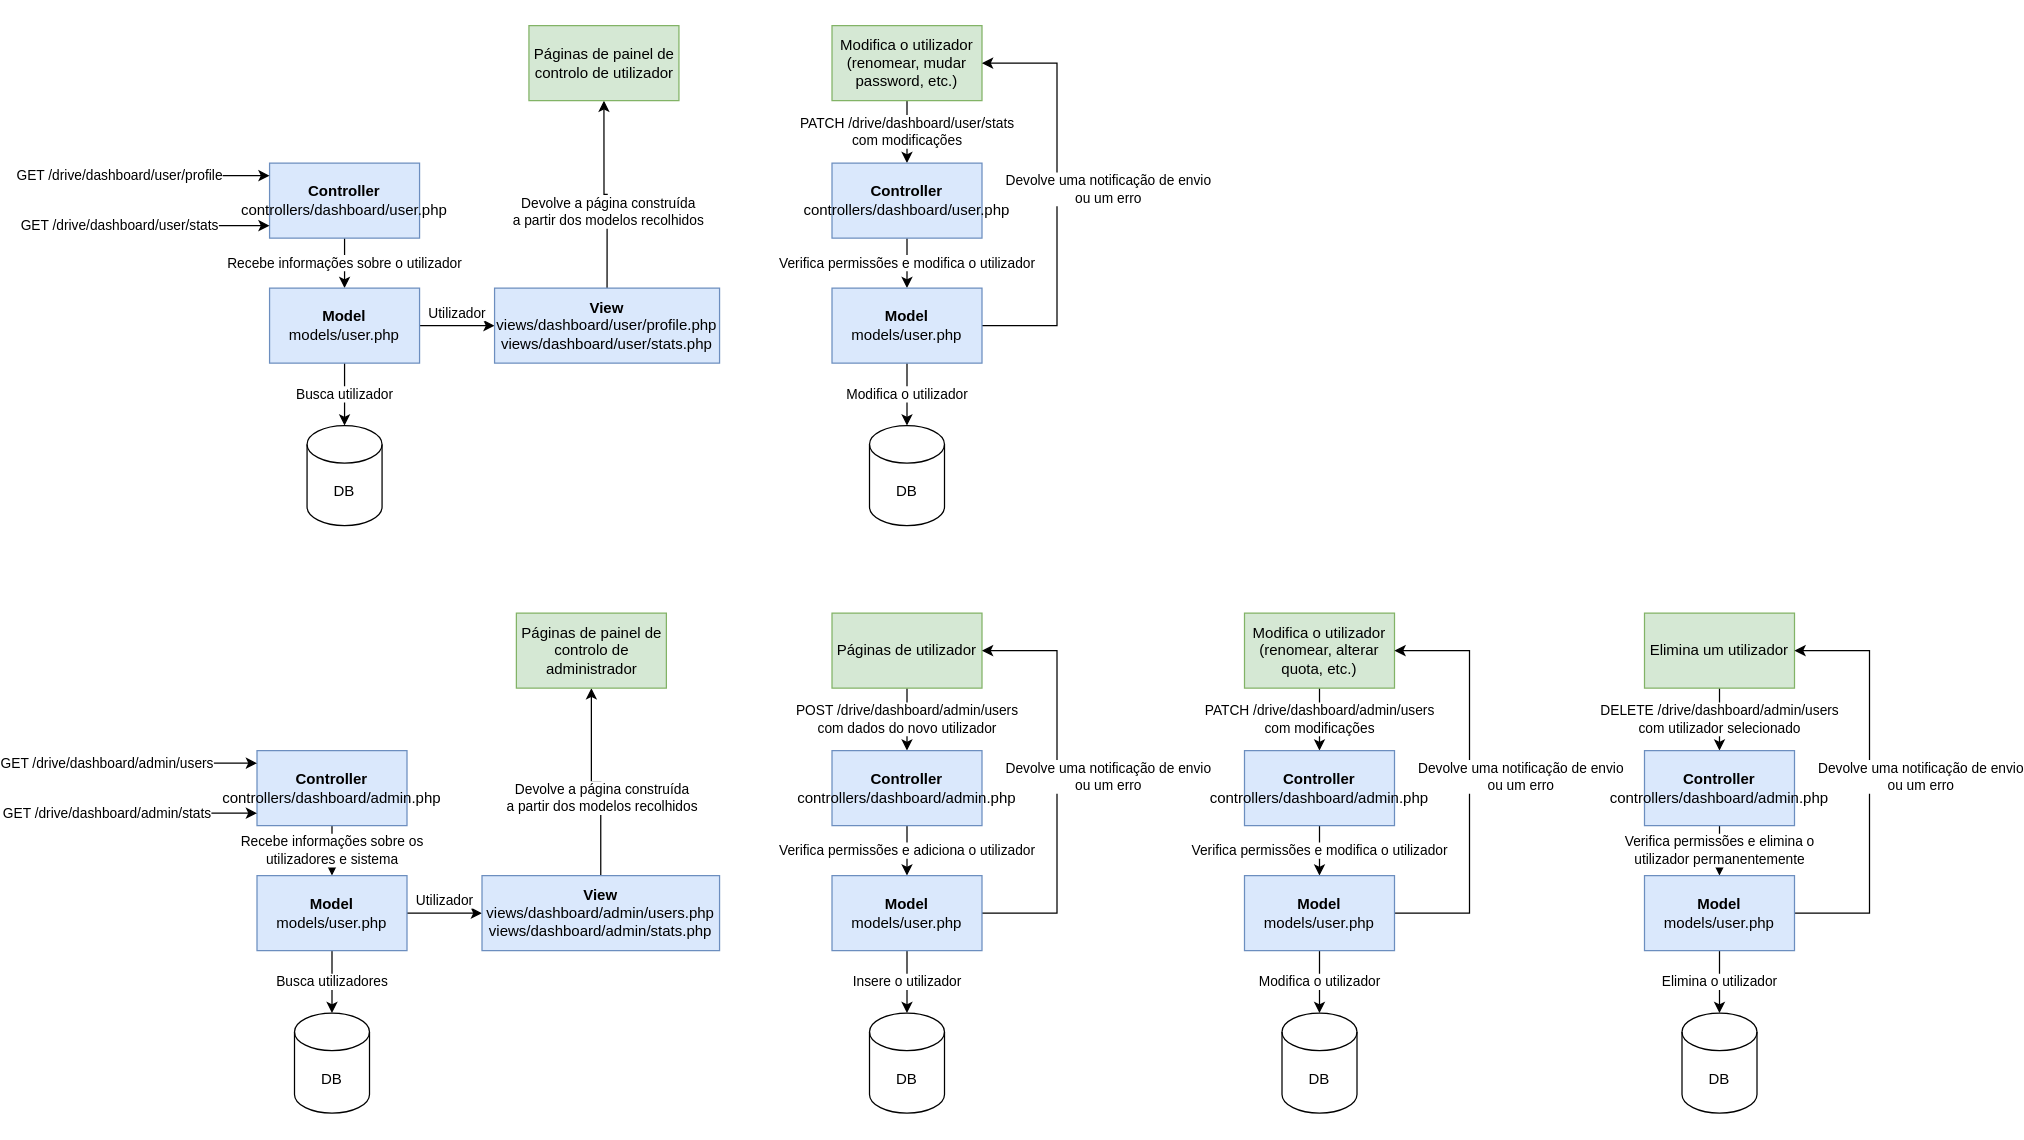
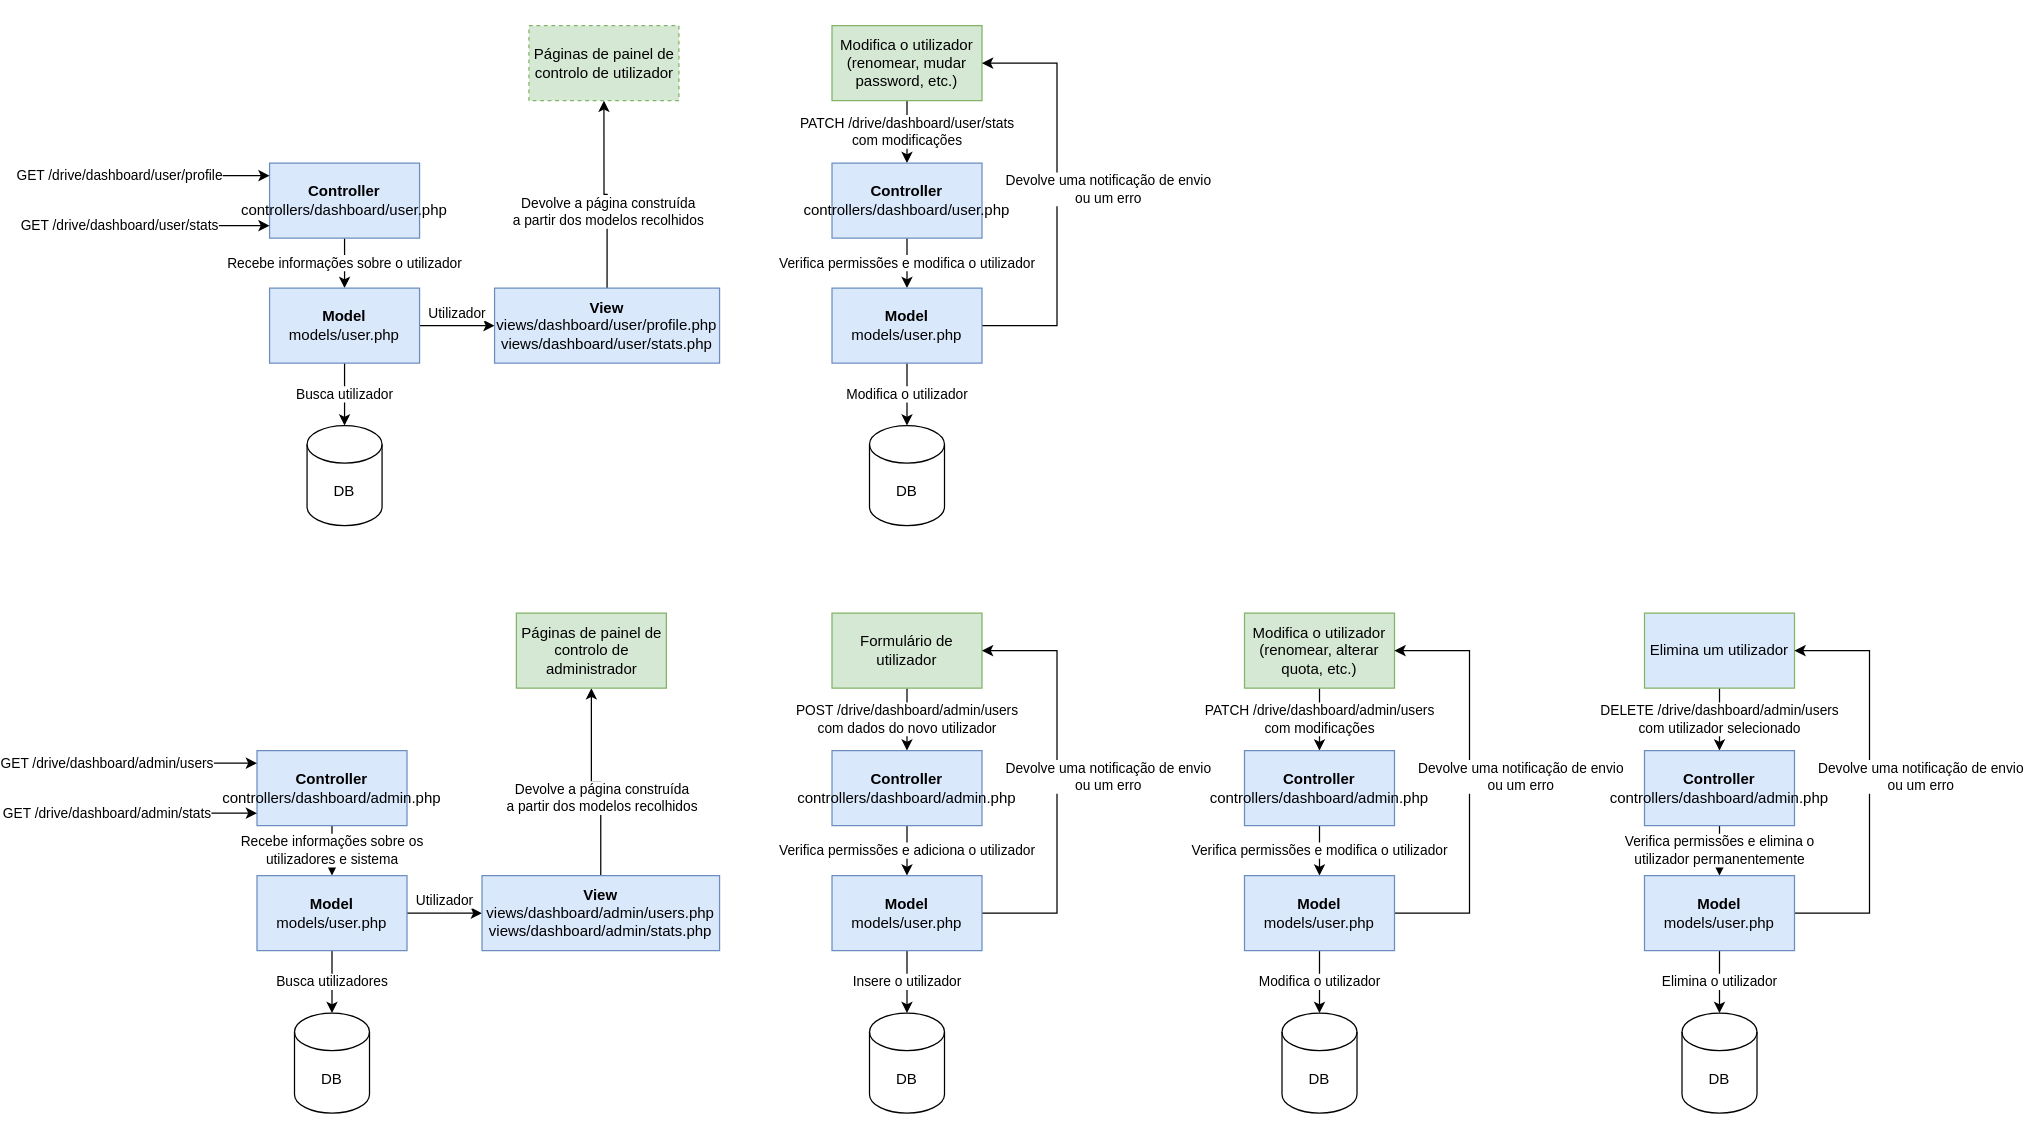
(604, 63) -> (604, 63)
(907, 651) -> (907, 651)
(1719, 651) -> (1719, 651)
